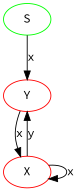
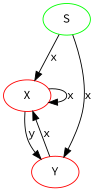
none -> (49, 54)
